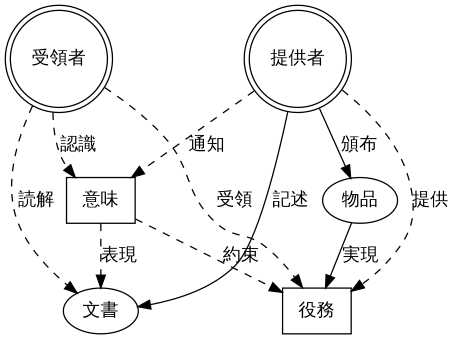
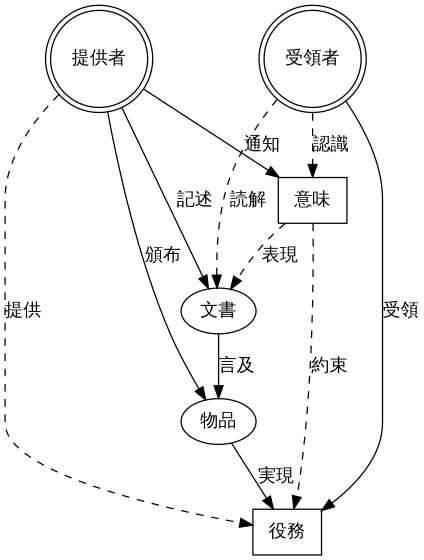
(198, 130) -> (206, 130)
(193, 190) -> (383, 307)
none -> (219, 360)
